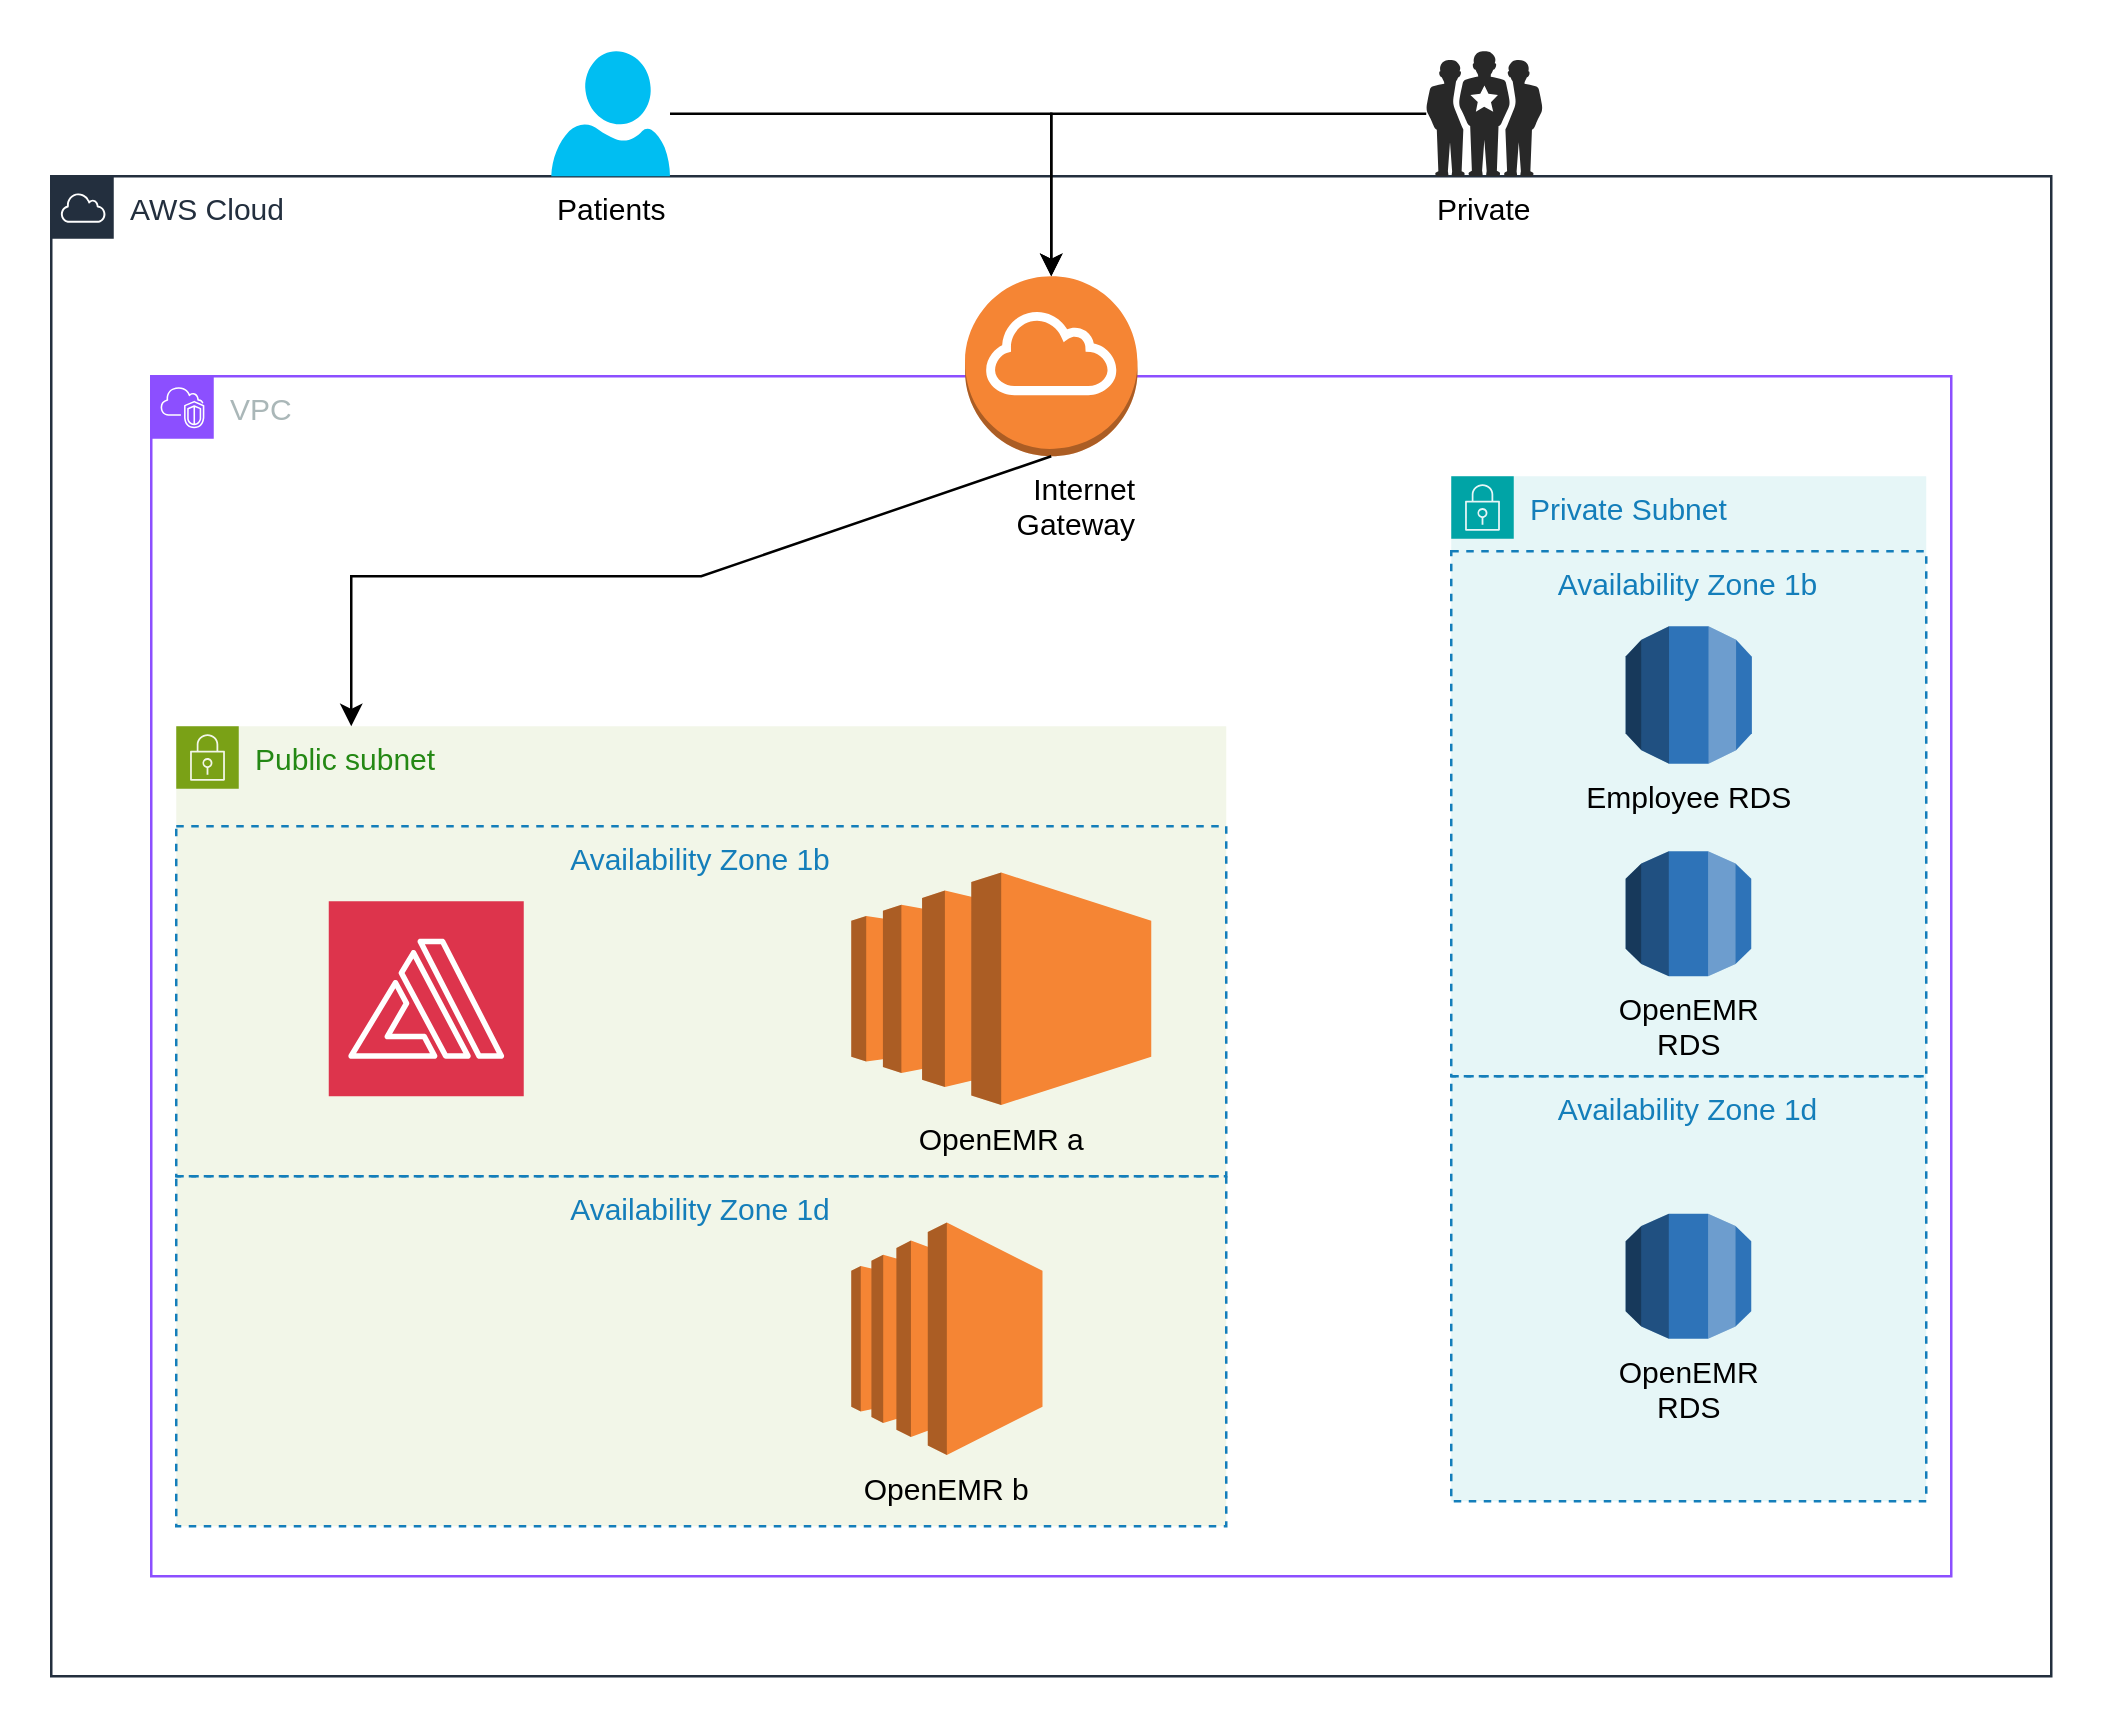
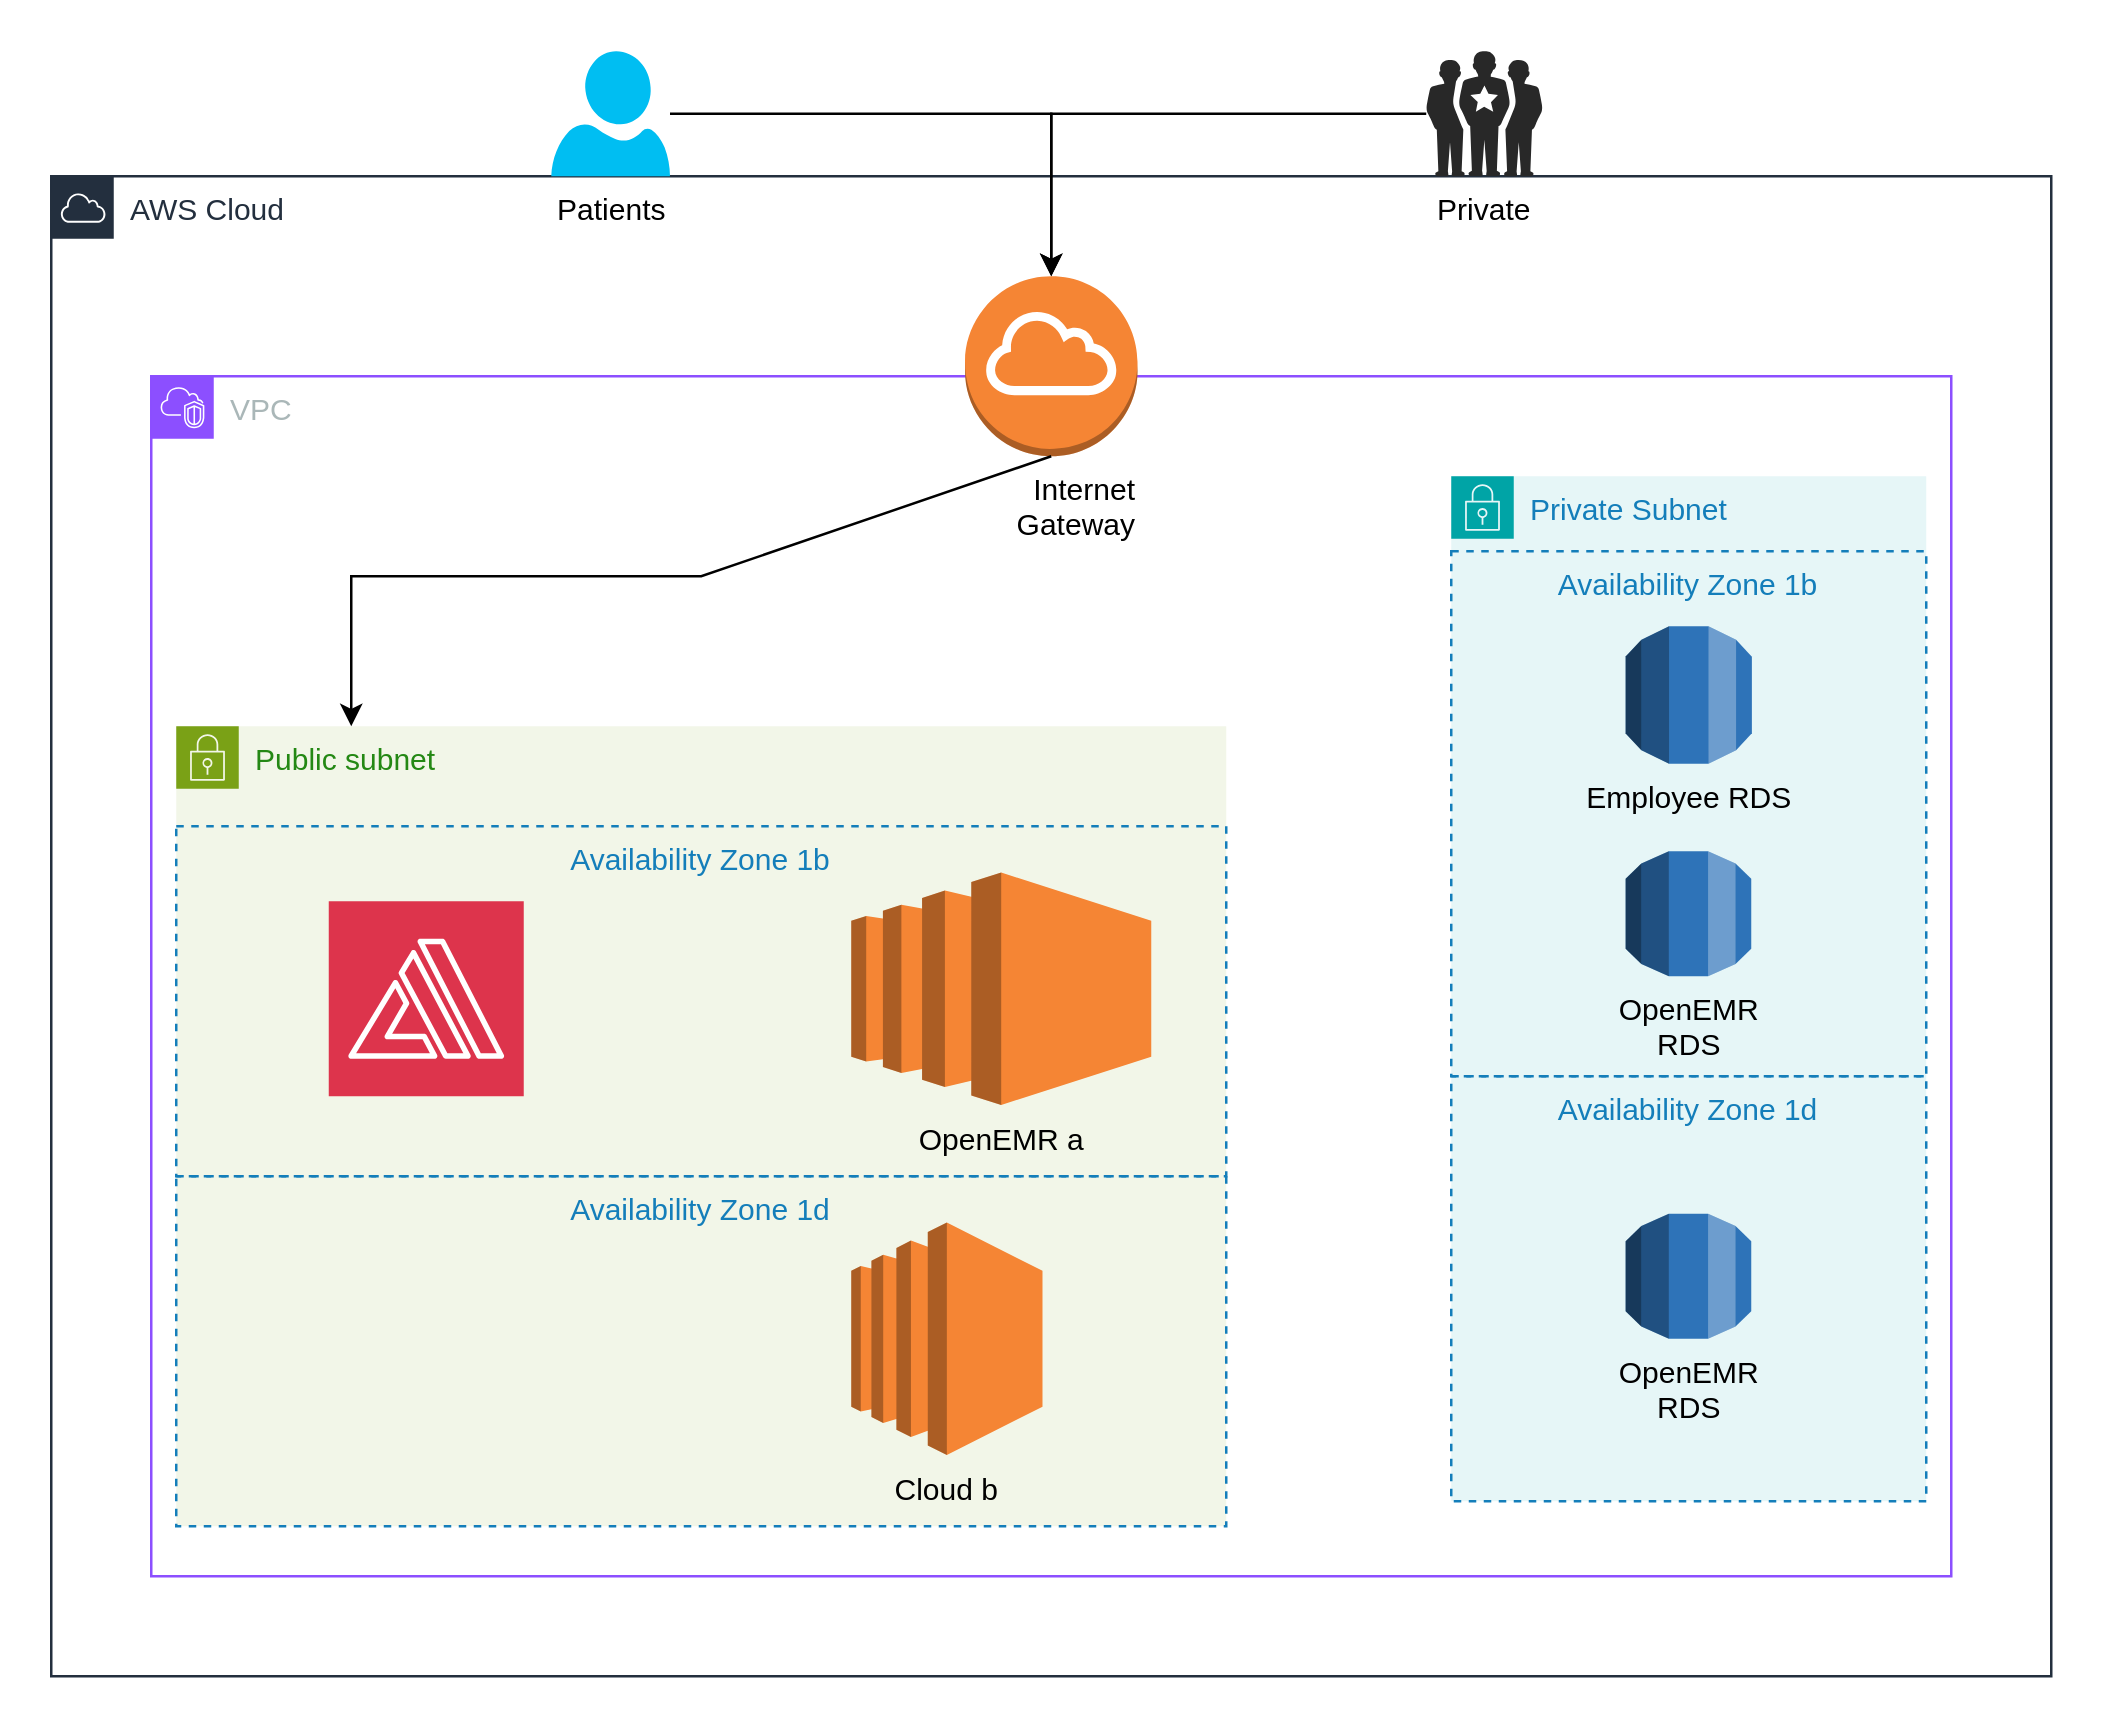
(948, 1492) -> (948, 1492)
